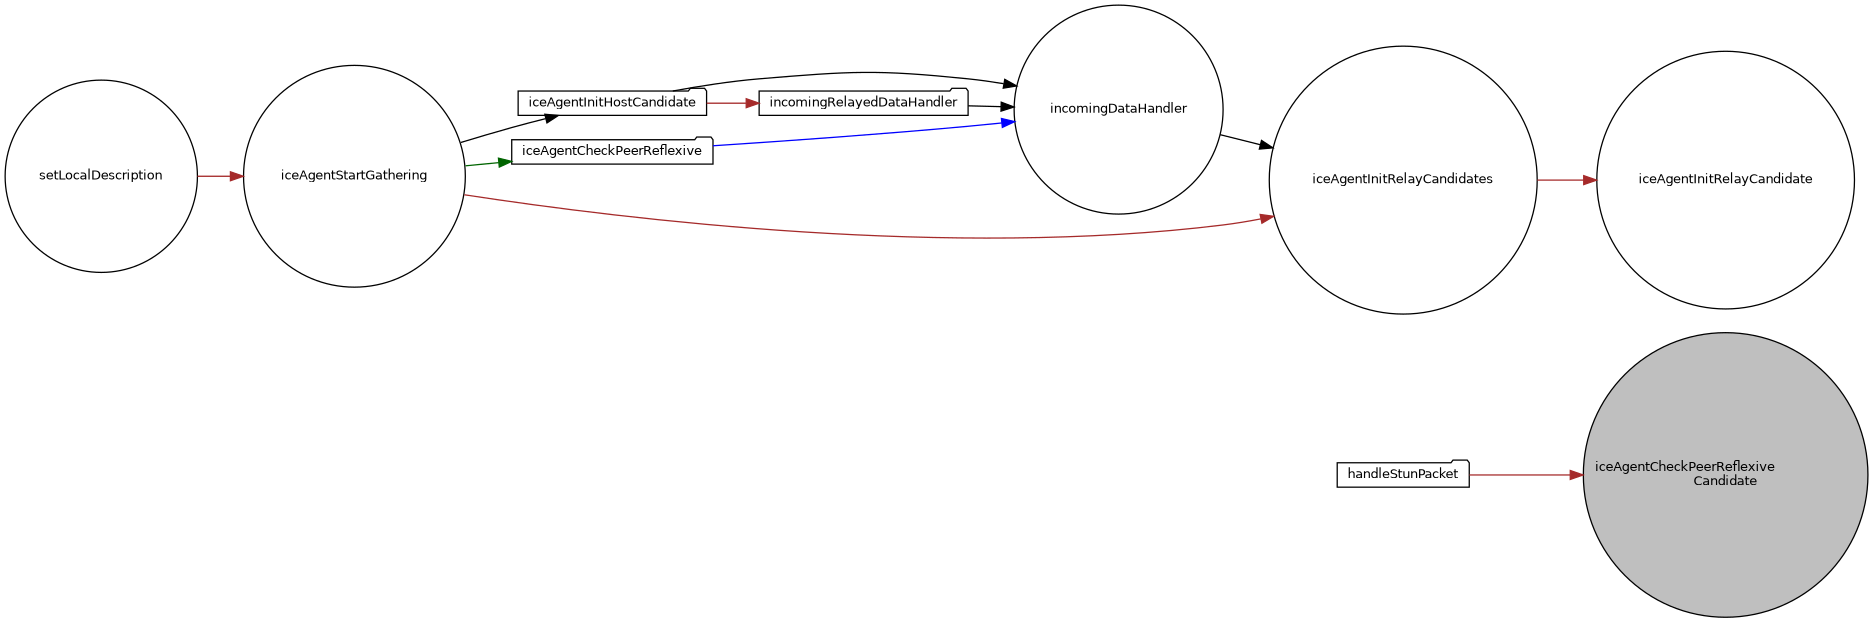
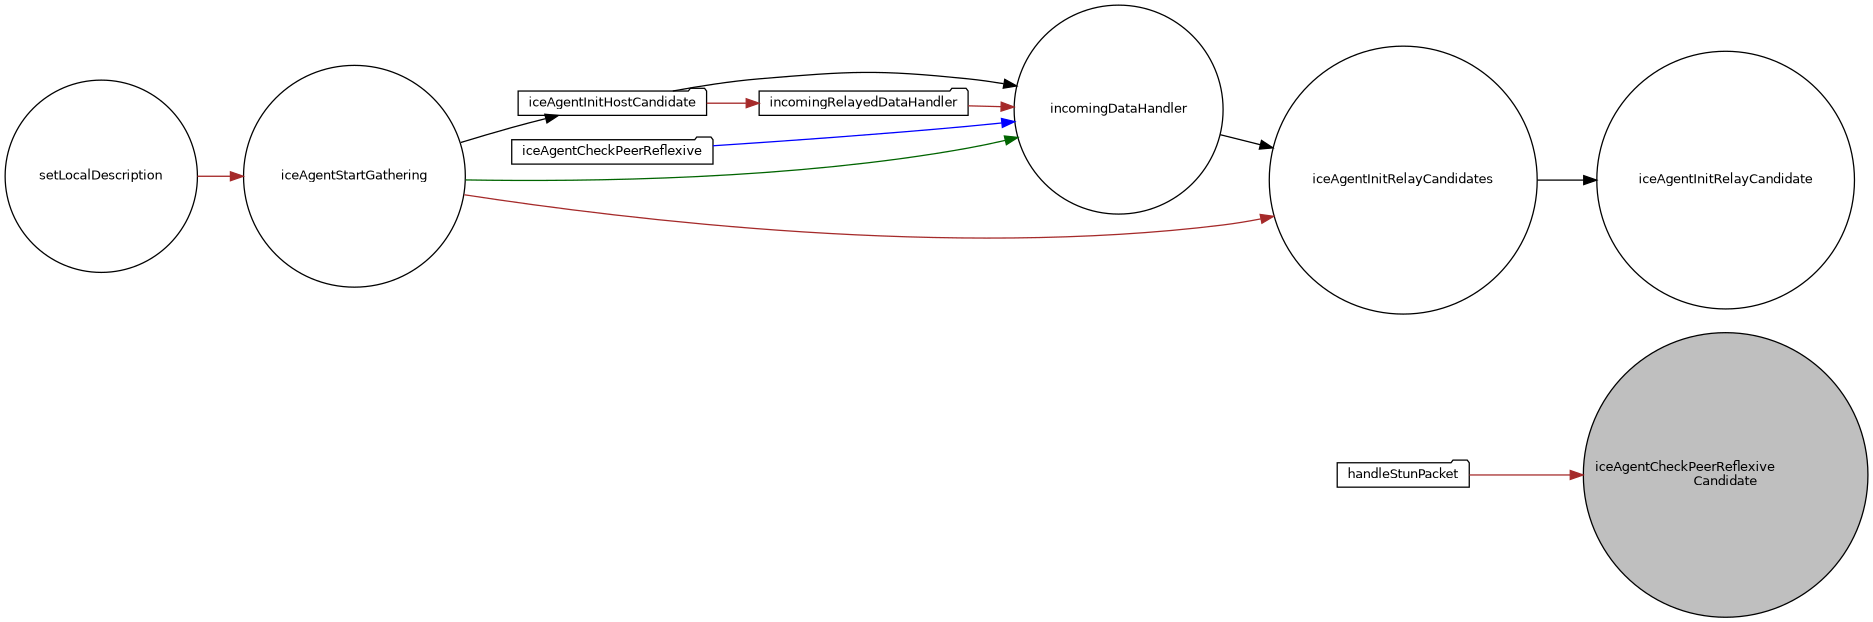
(985, 106) -> (985, 106)
(482, 164) -> (736, 174)
(1561, 180) -> (1561, 180)
